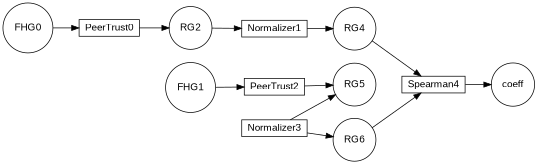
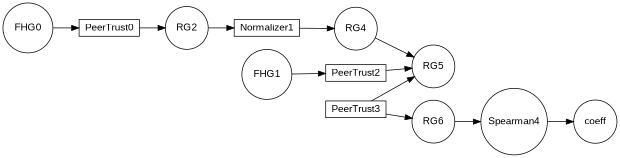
(394, 56) -> (391, 46)
(433, 85) -> (514, 122)
(274, 128) -> (356, 109)
